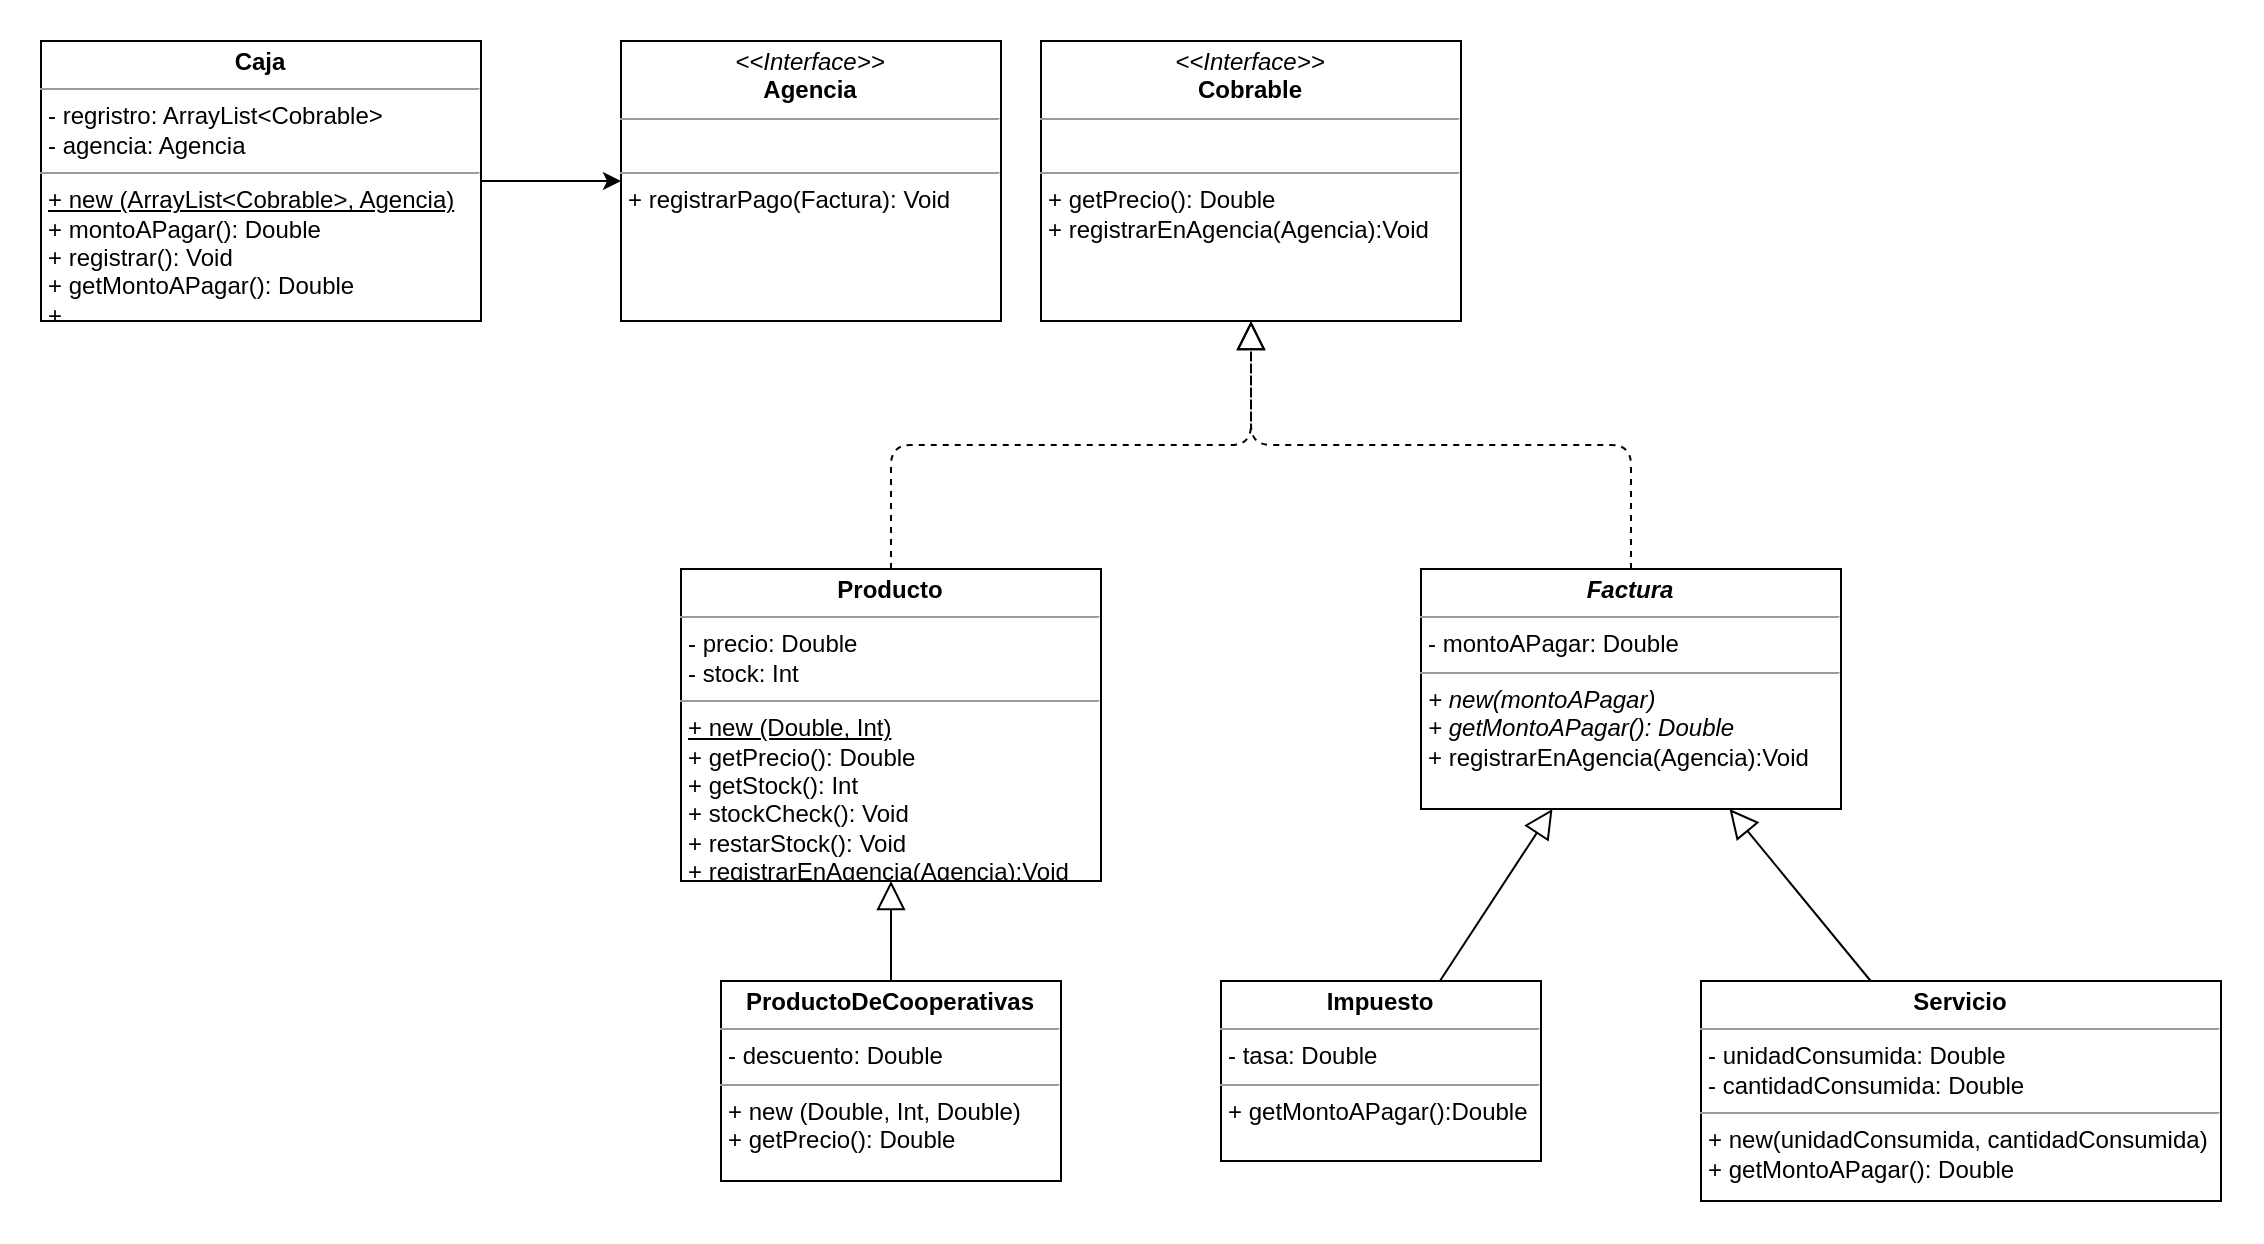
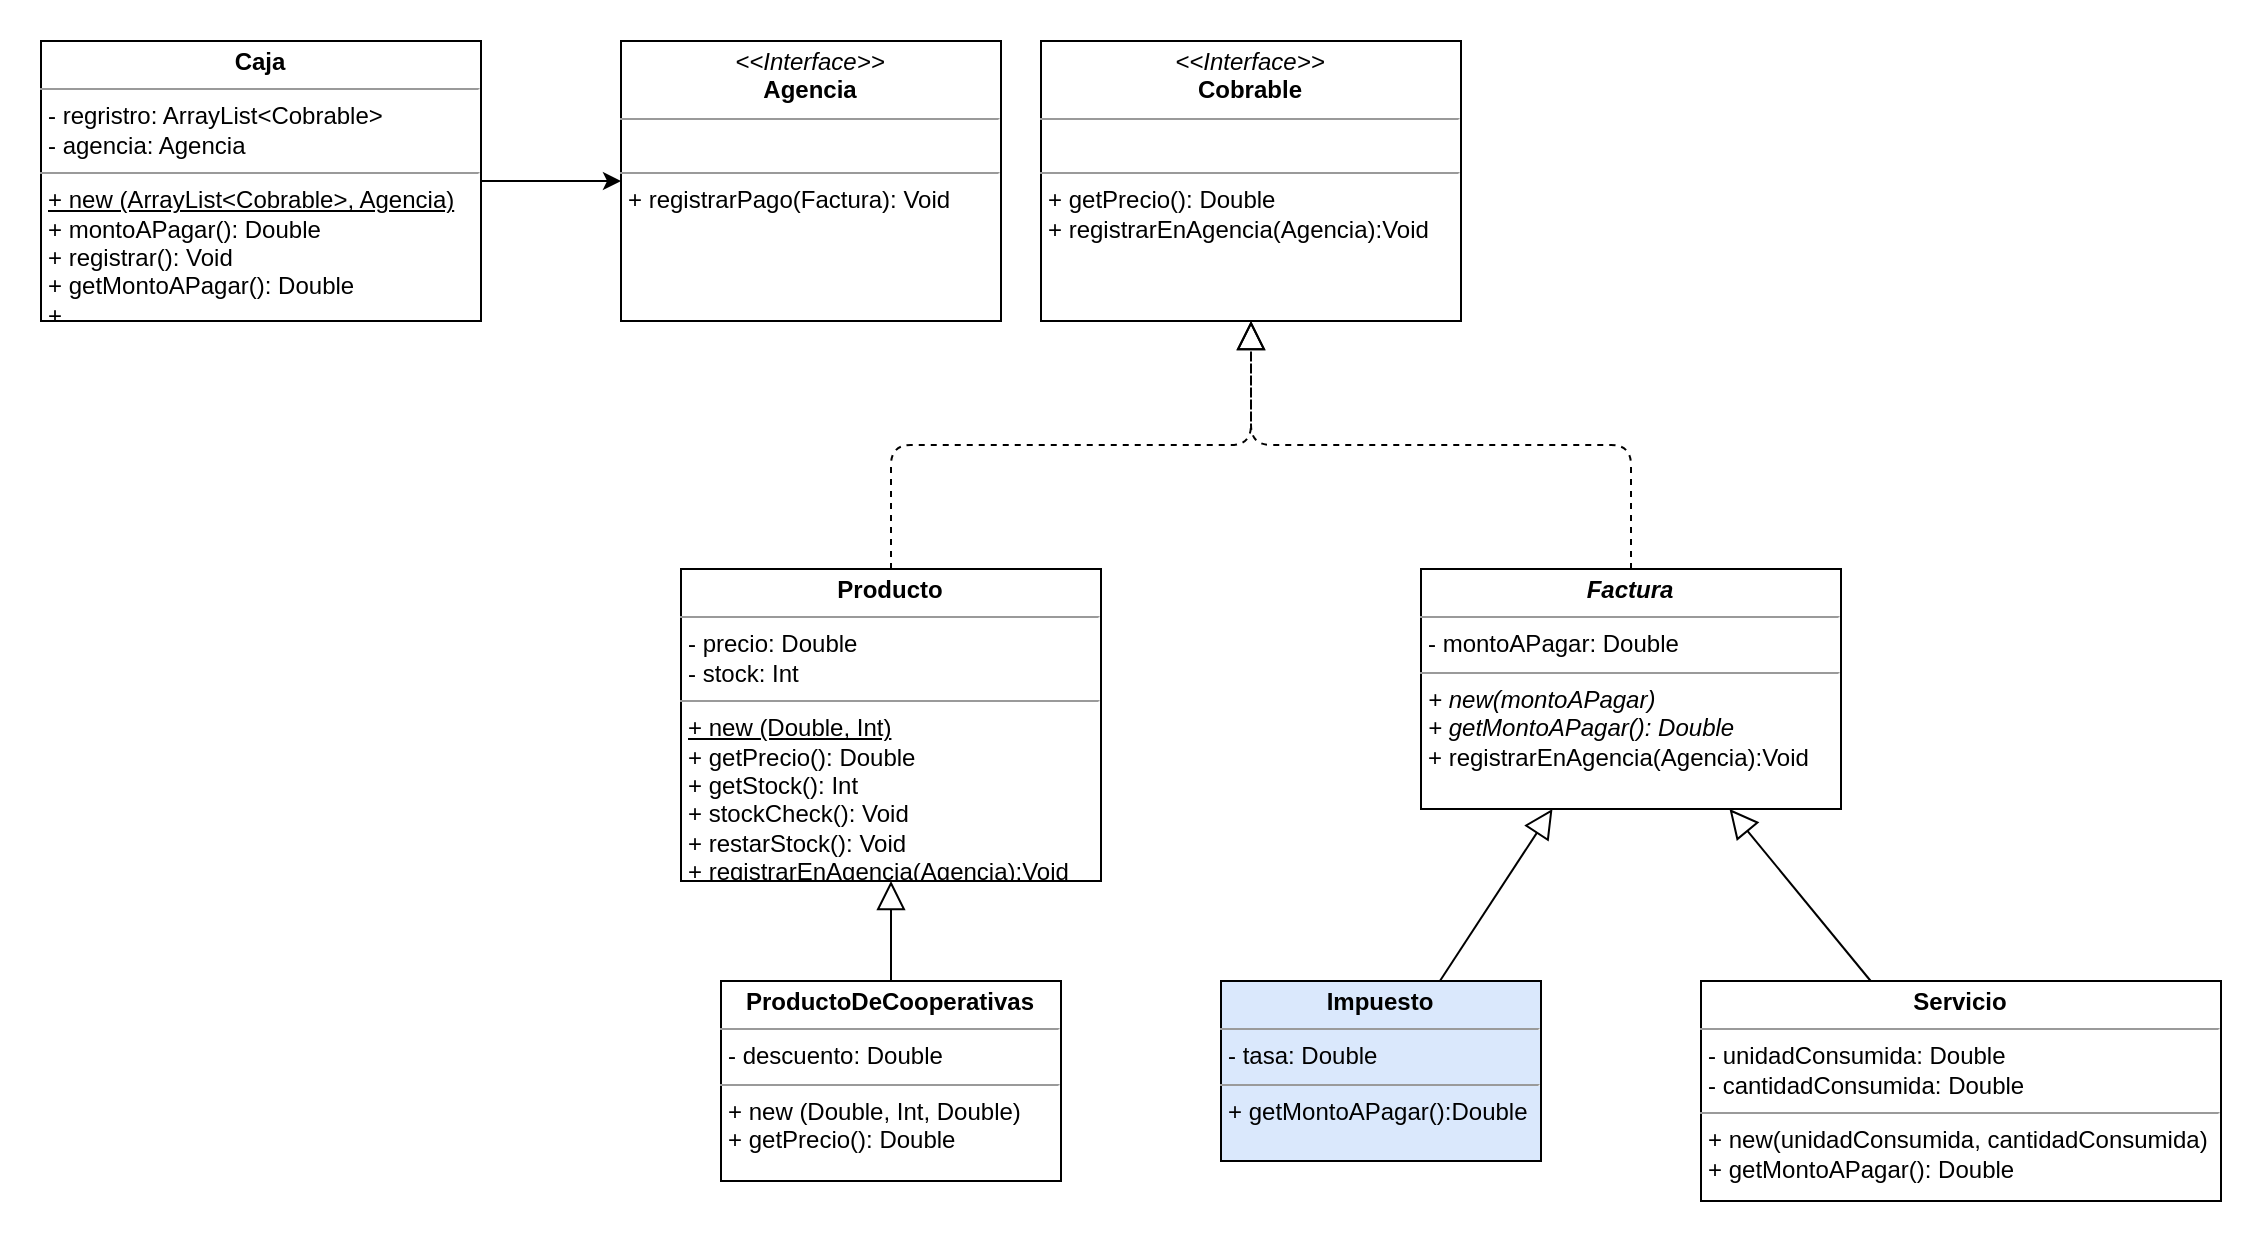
(1381, 1071) -> (1381, 1071)
